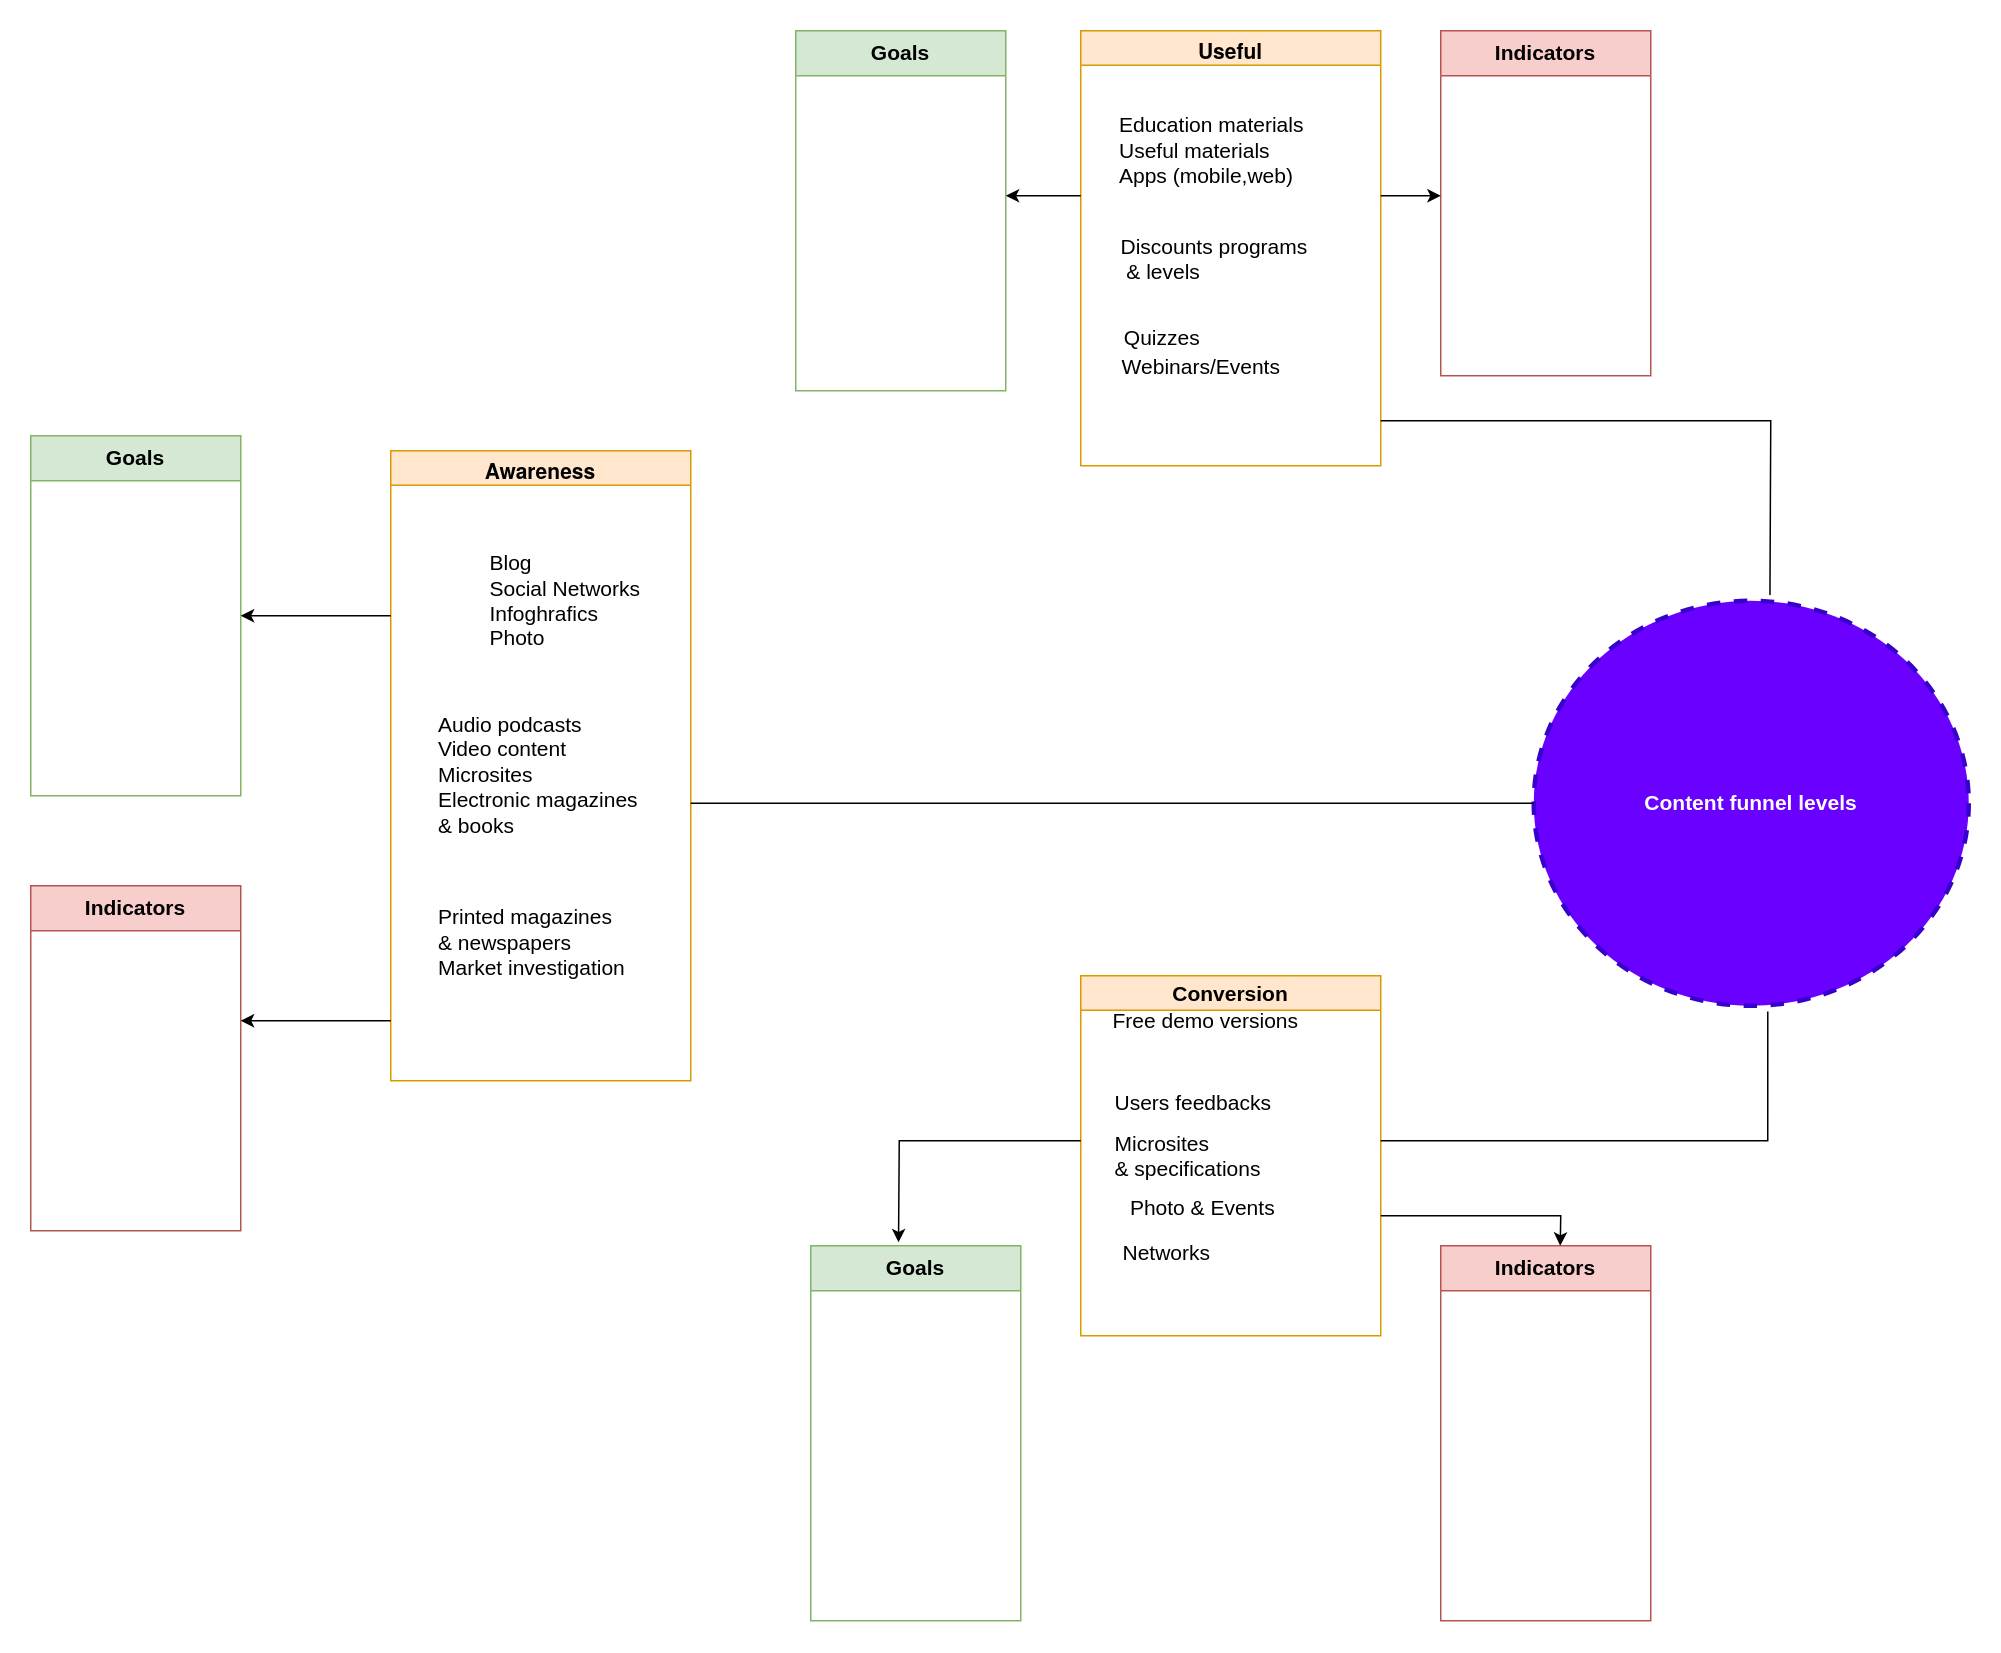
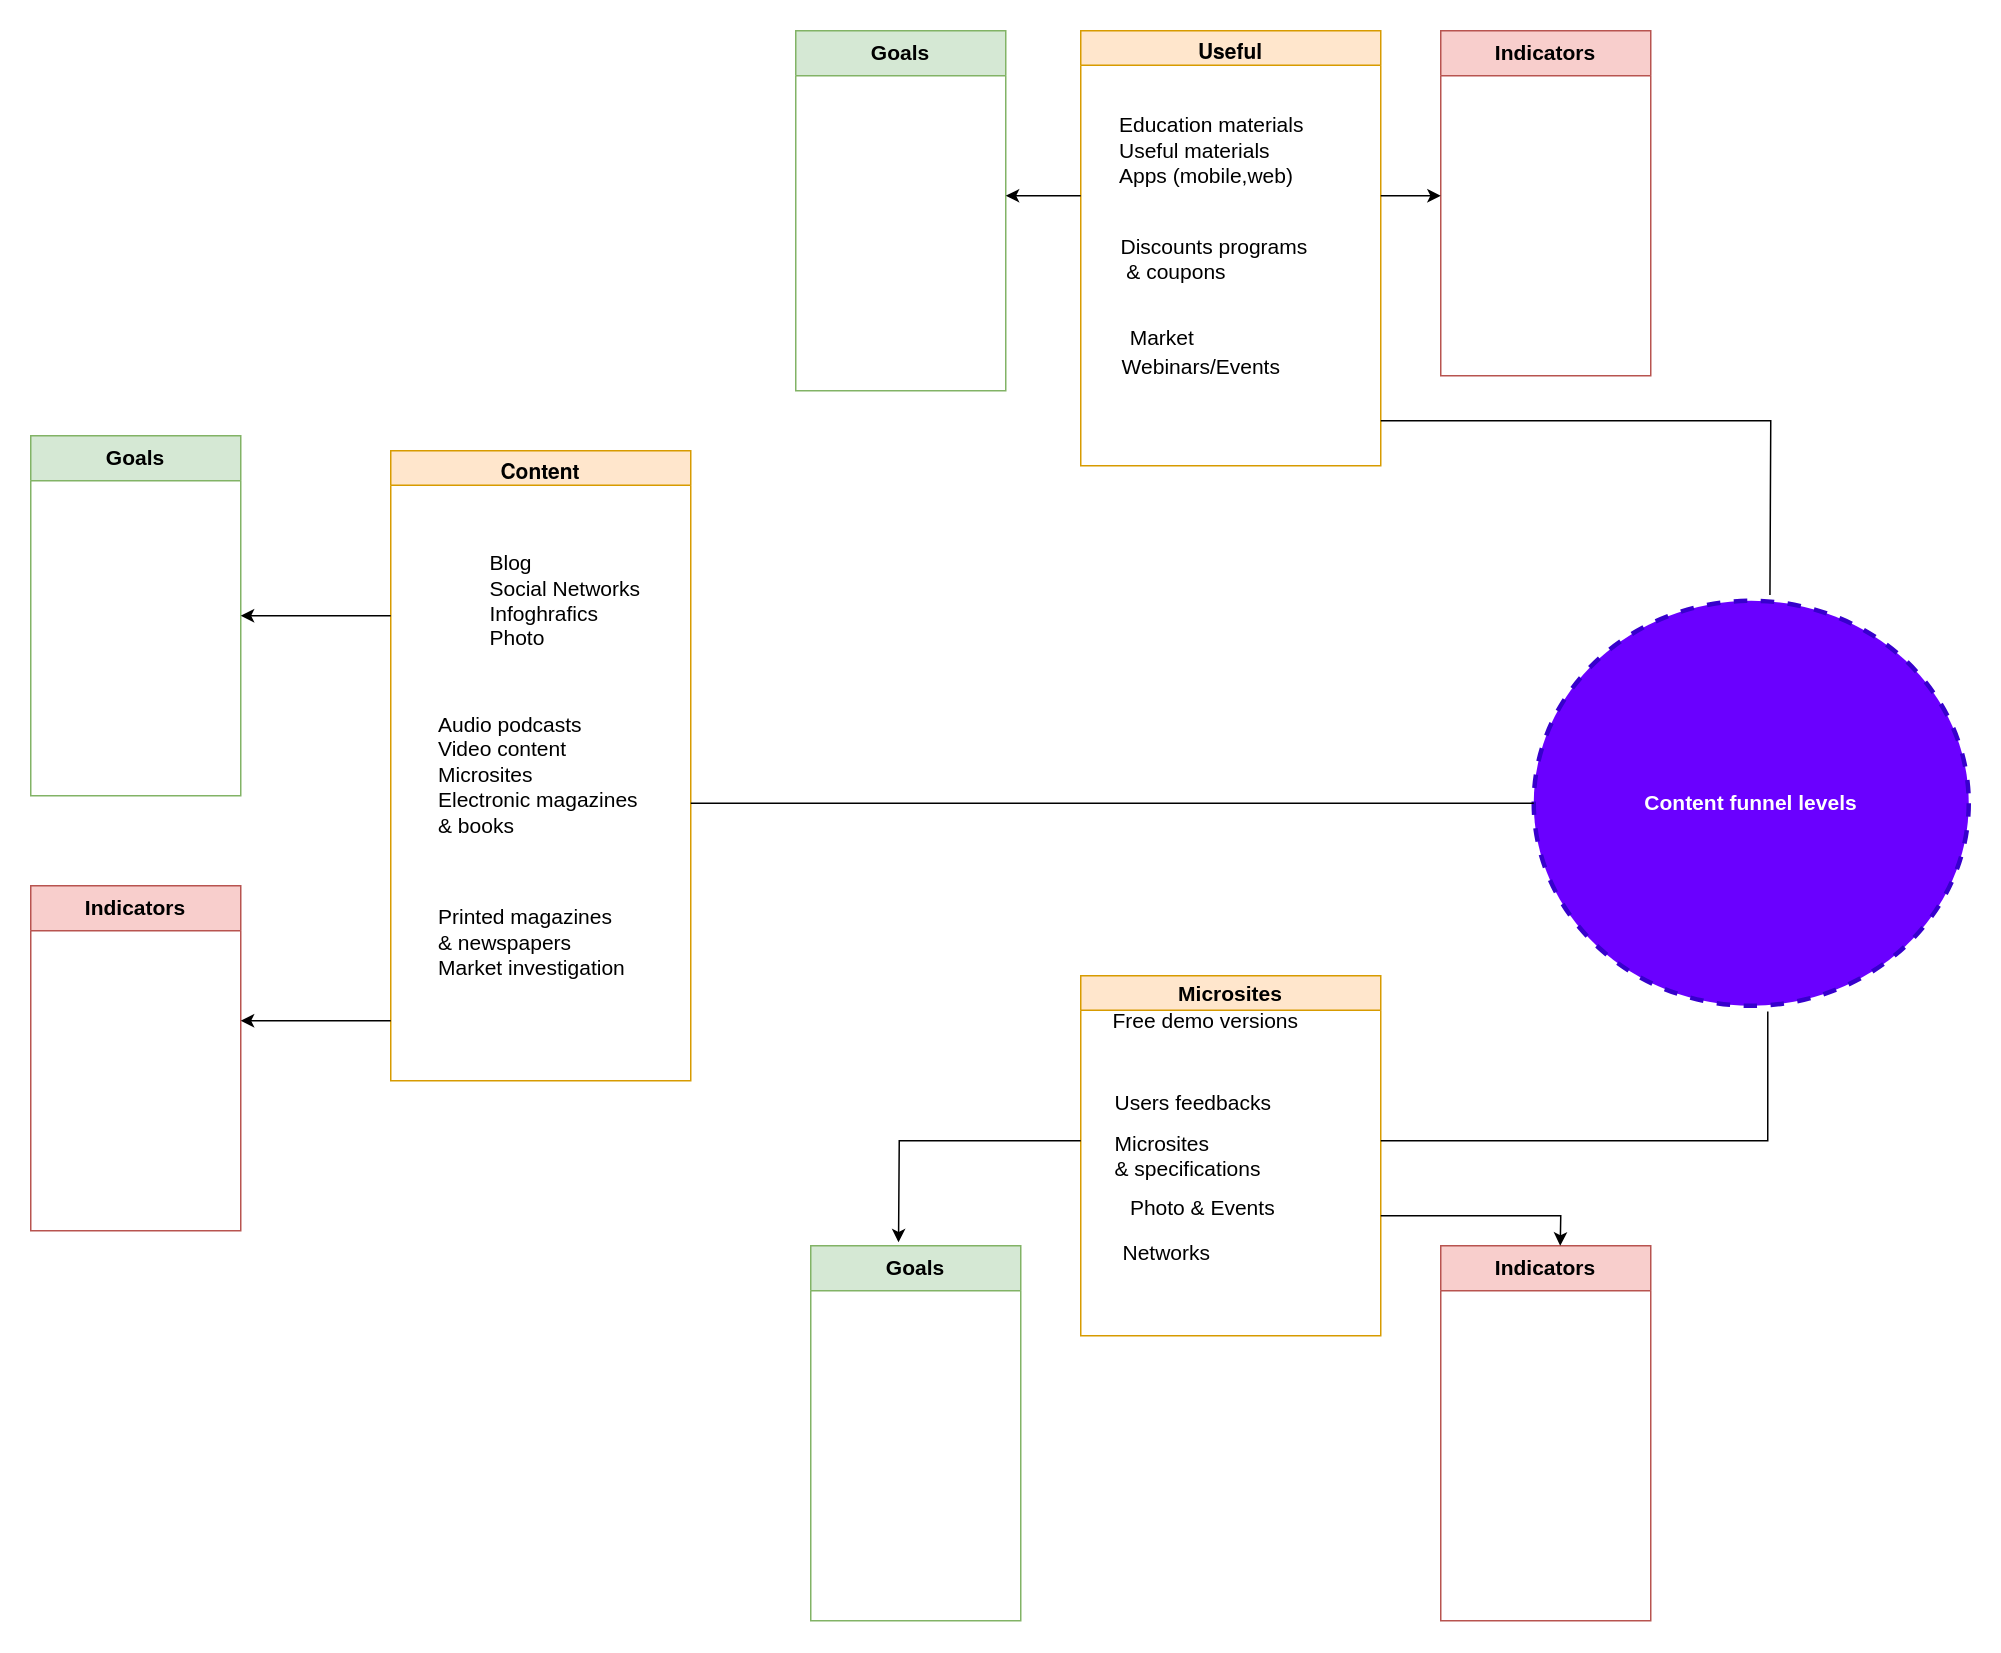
(1222, 259) -> (1222, 259)
(1163, 338) -> (1163, 338)
(541, 469) -> (541, 469)
(1231, 994) -> (1231, 994)
